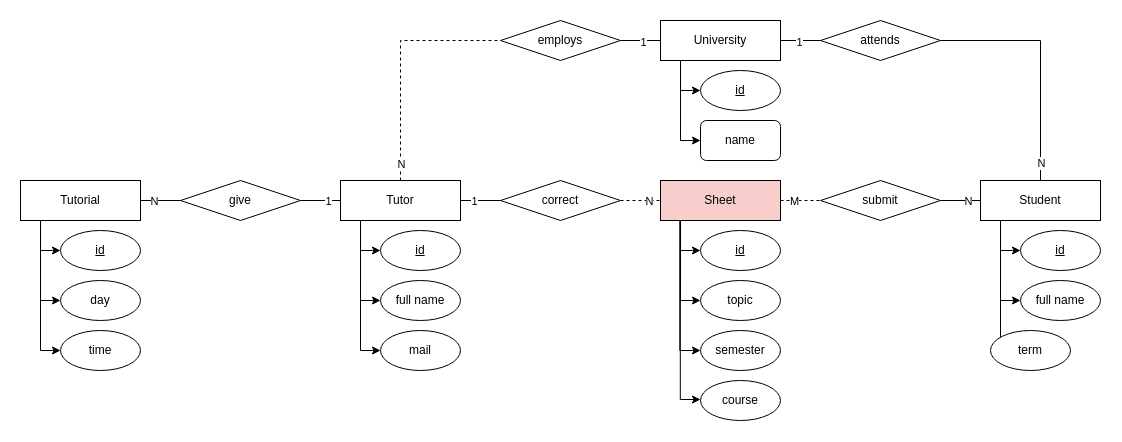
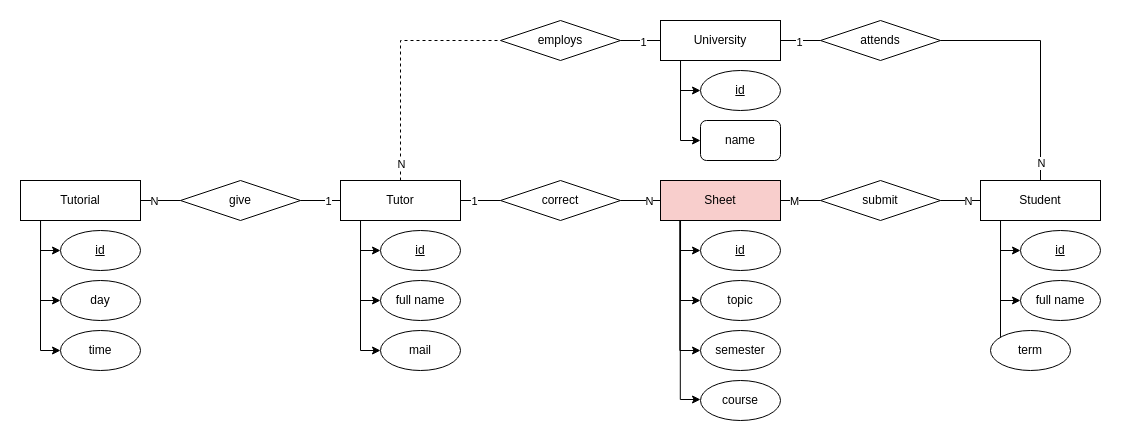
(641, 201) -> (641, 201)
(810, 201) -> (810, 201)
